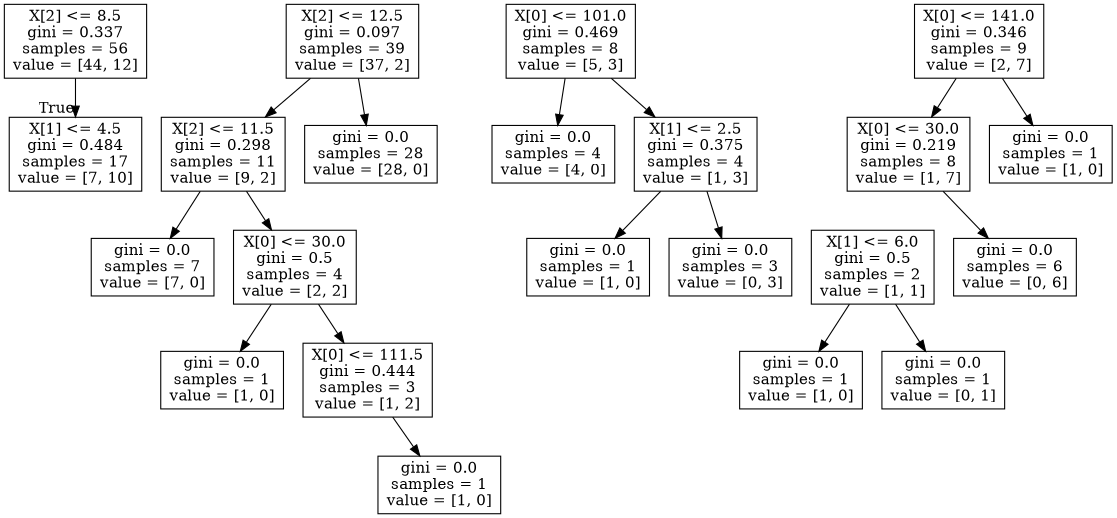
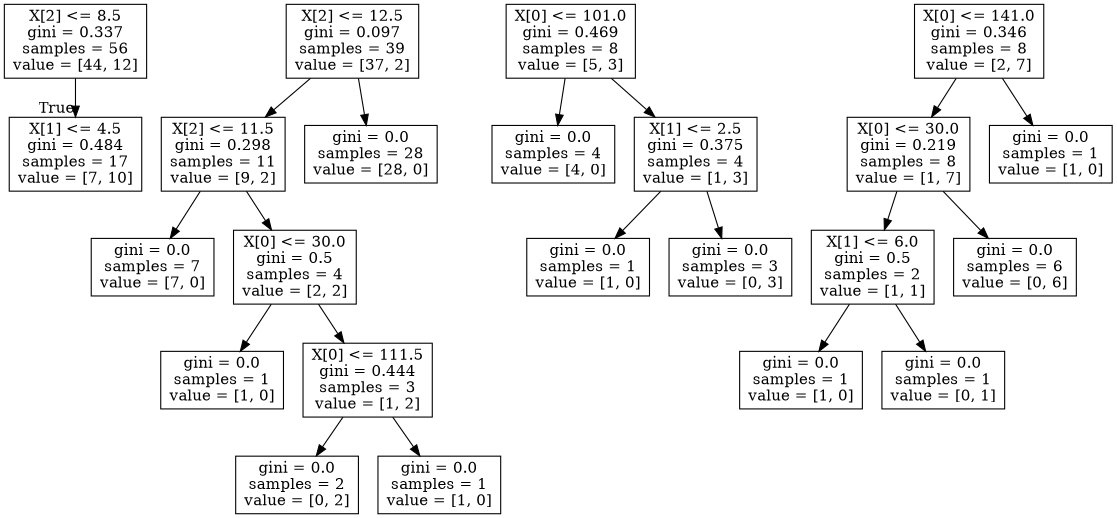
(979, 41) -> (979, 41)
none -> (892, 205)
none -> (297, 485)
